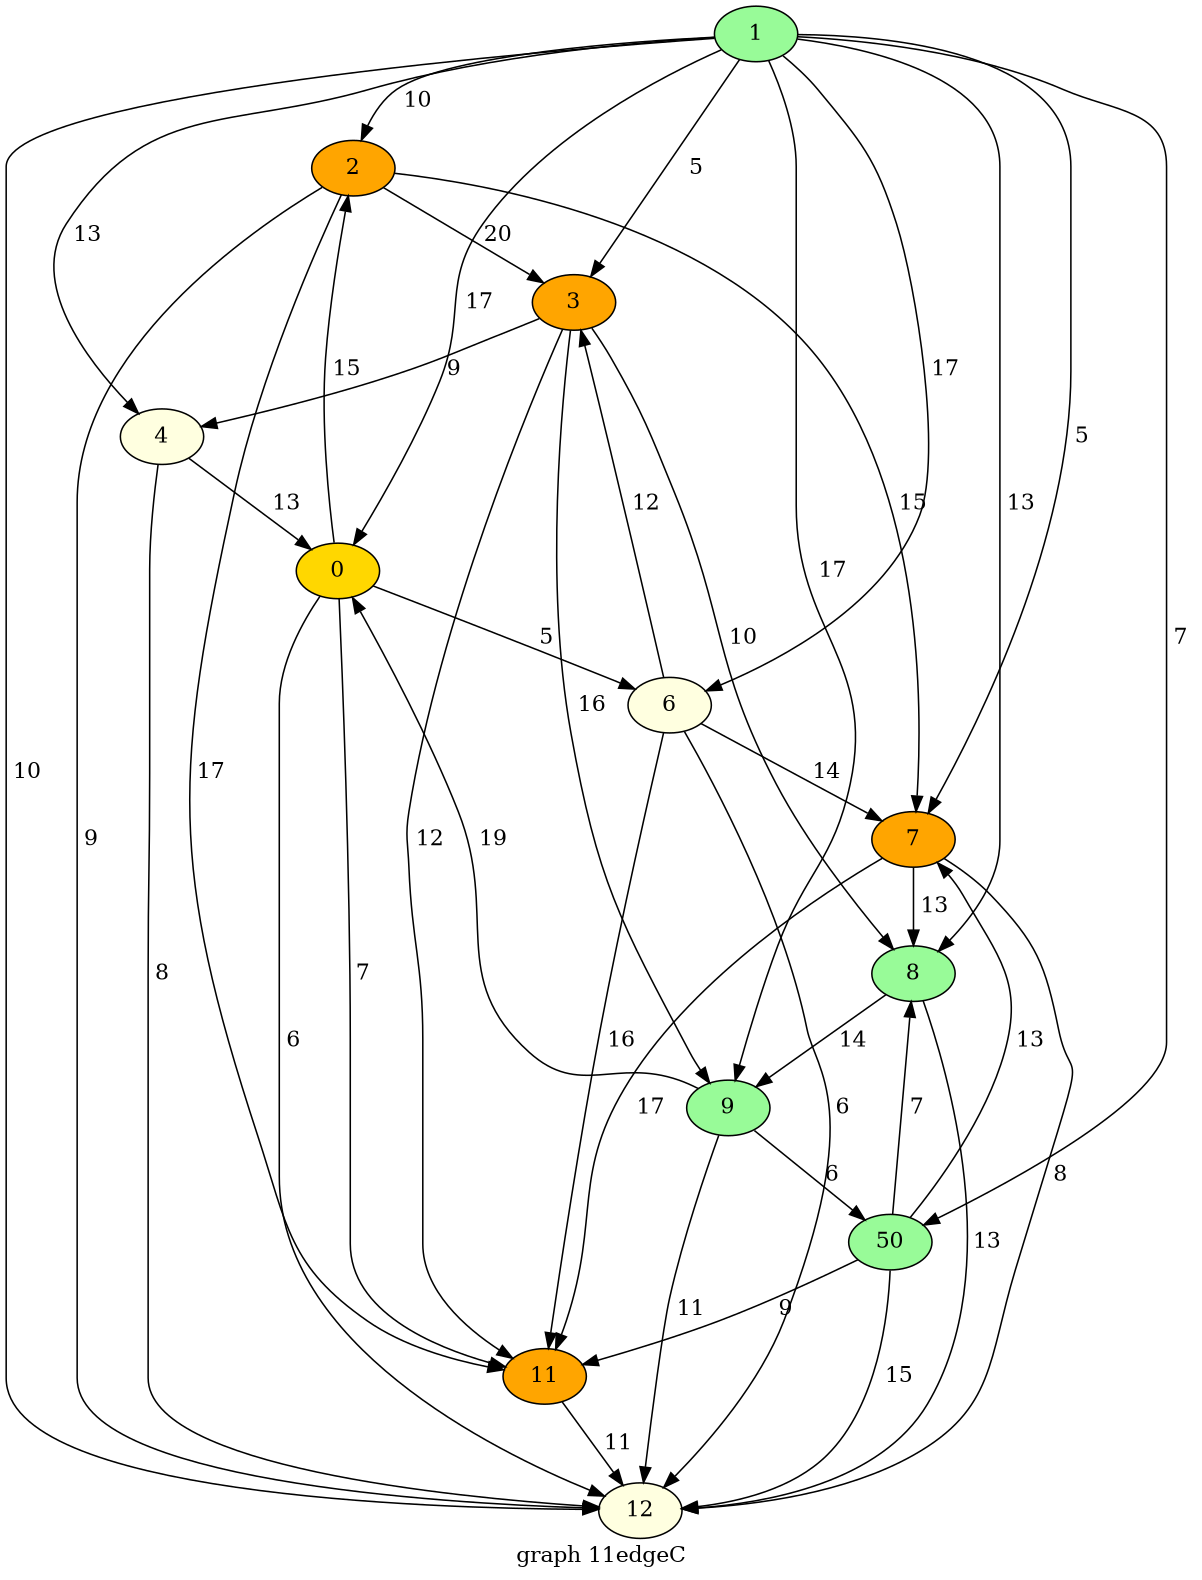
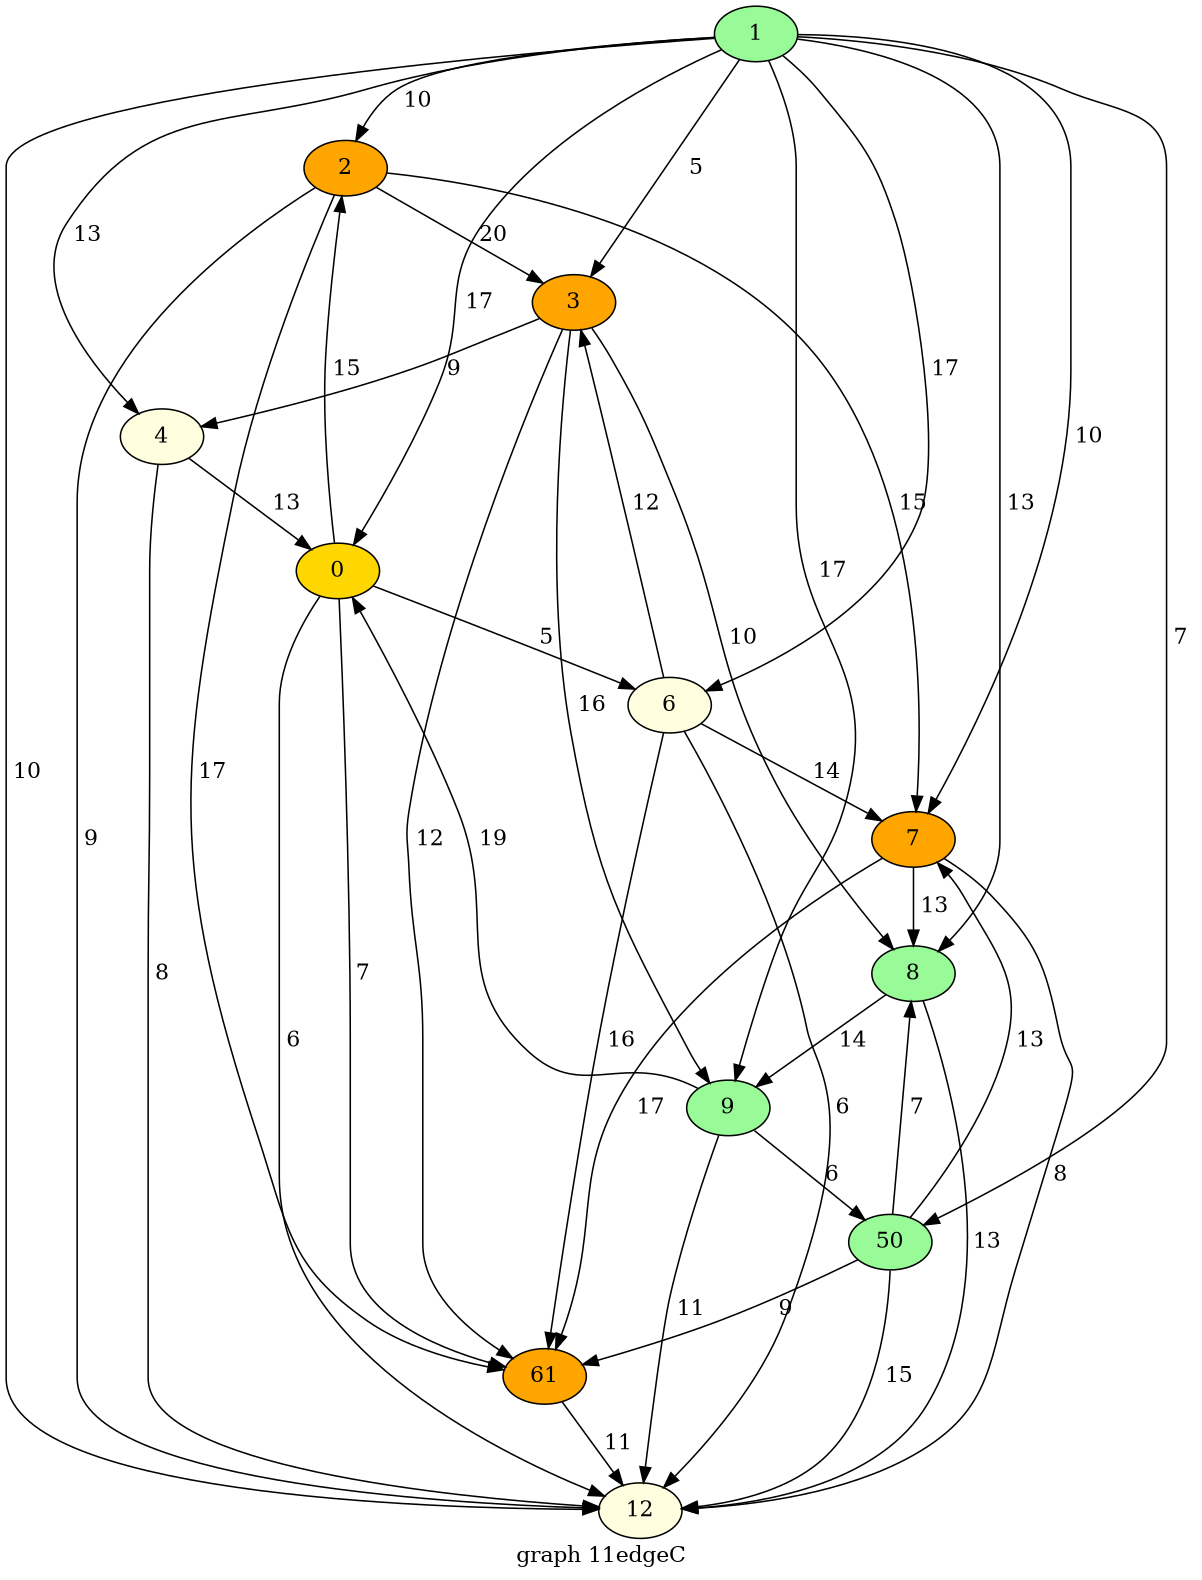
(1082, 437) -> (1089, 437)
(545, 1376) -> (545, 1376)
